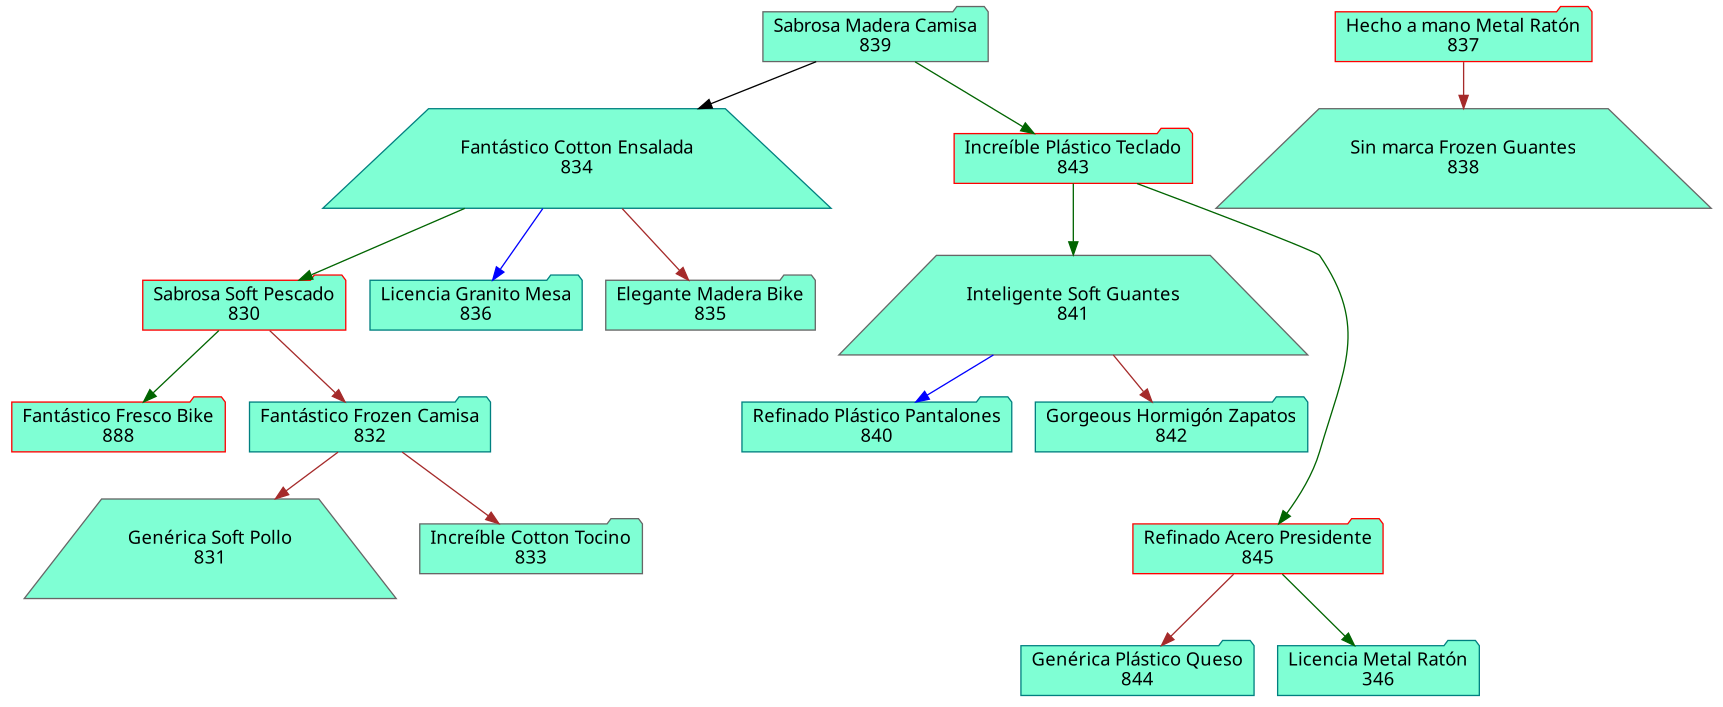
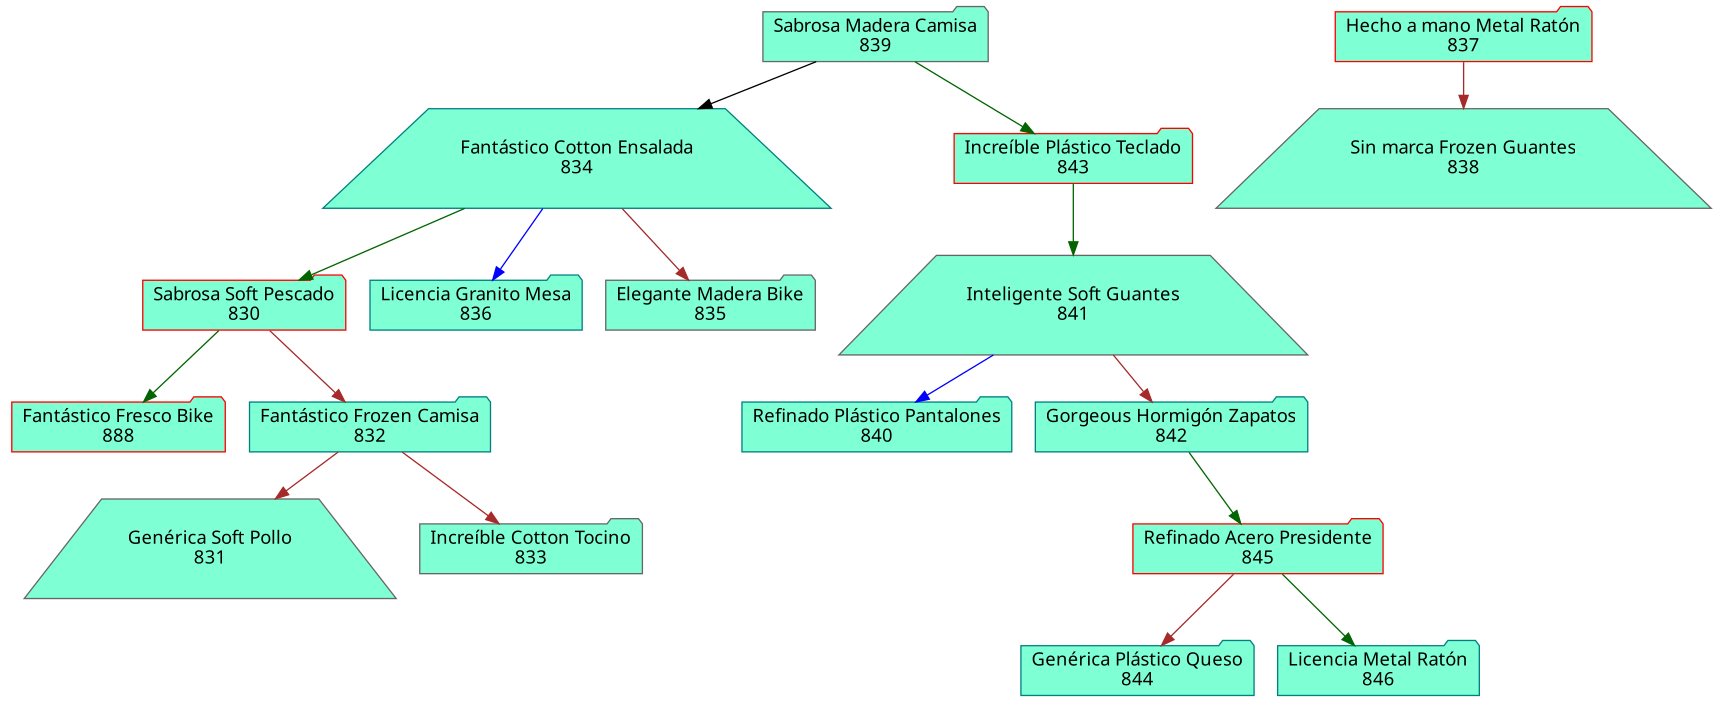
(1338, 291) -> (1211, 483)
(1378, 671) -> (1378, 671)
